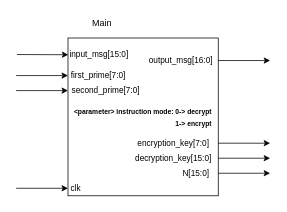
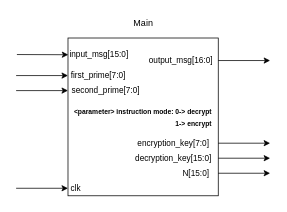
(102, 23) -> (143, 23)
